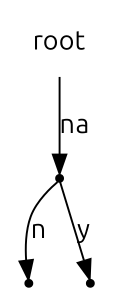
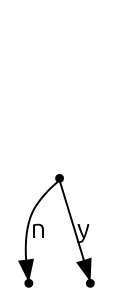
(60, 42) -> none
